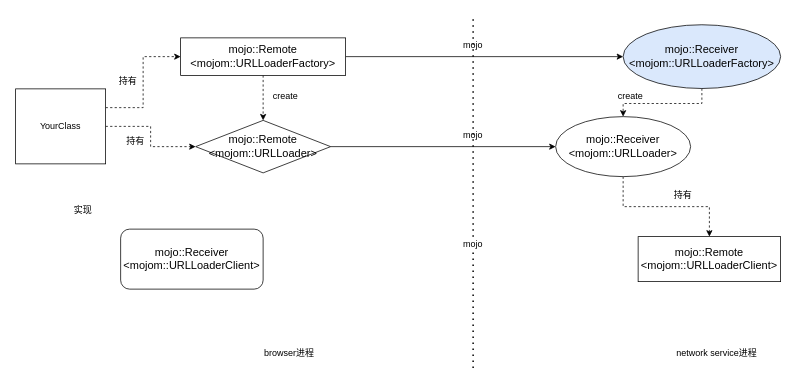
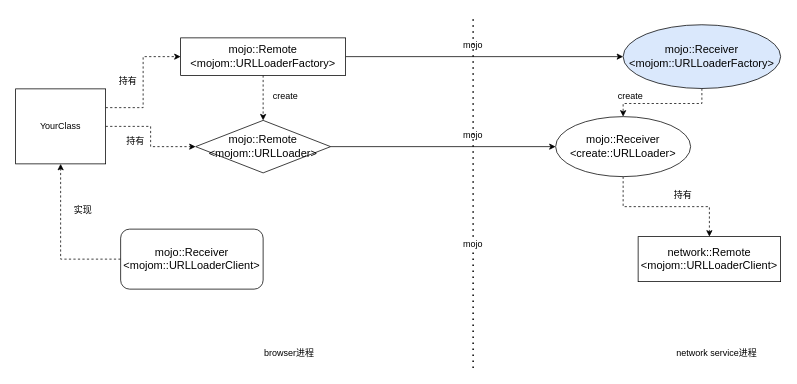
(623, 147) -> (623, 147)
none -> (60, 213)
(709, 259) -> (709, 259)
